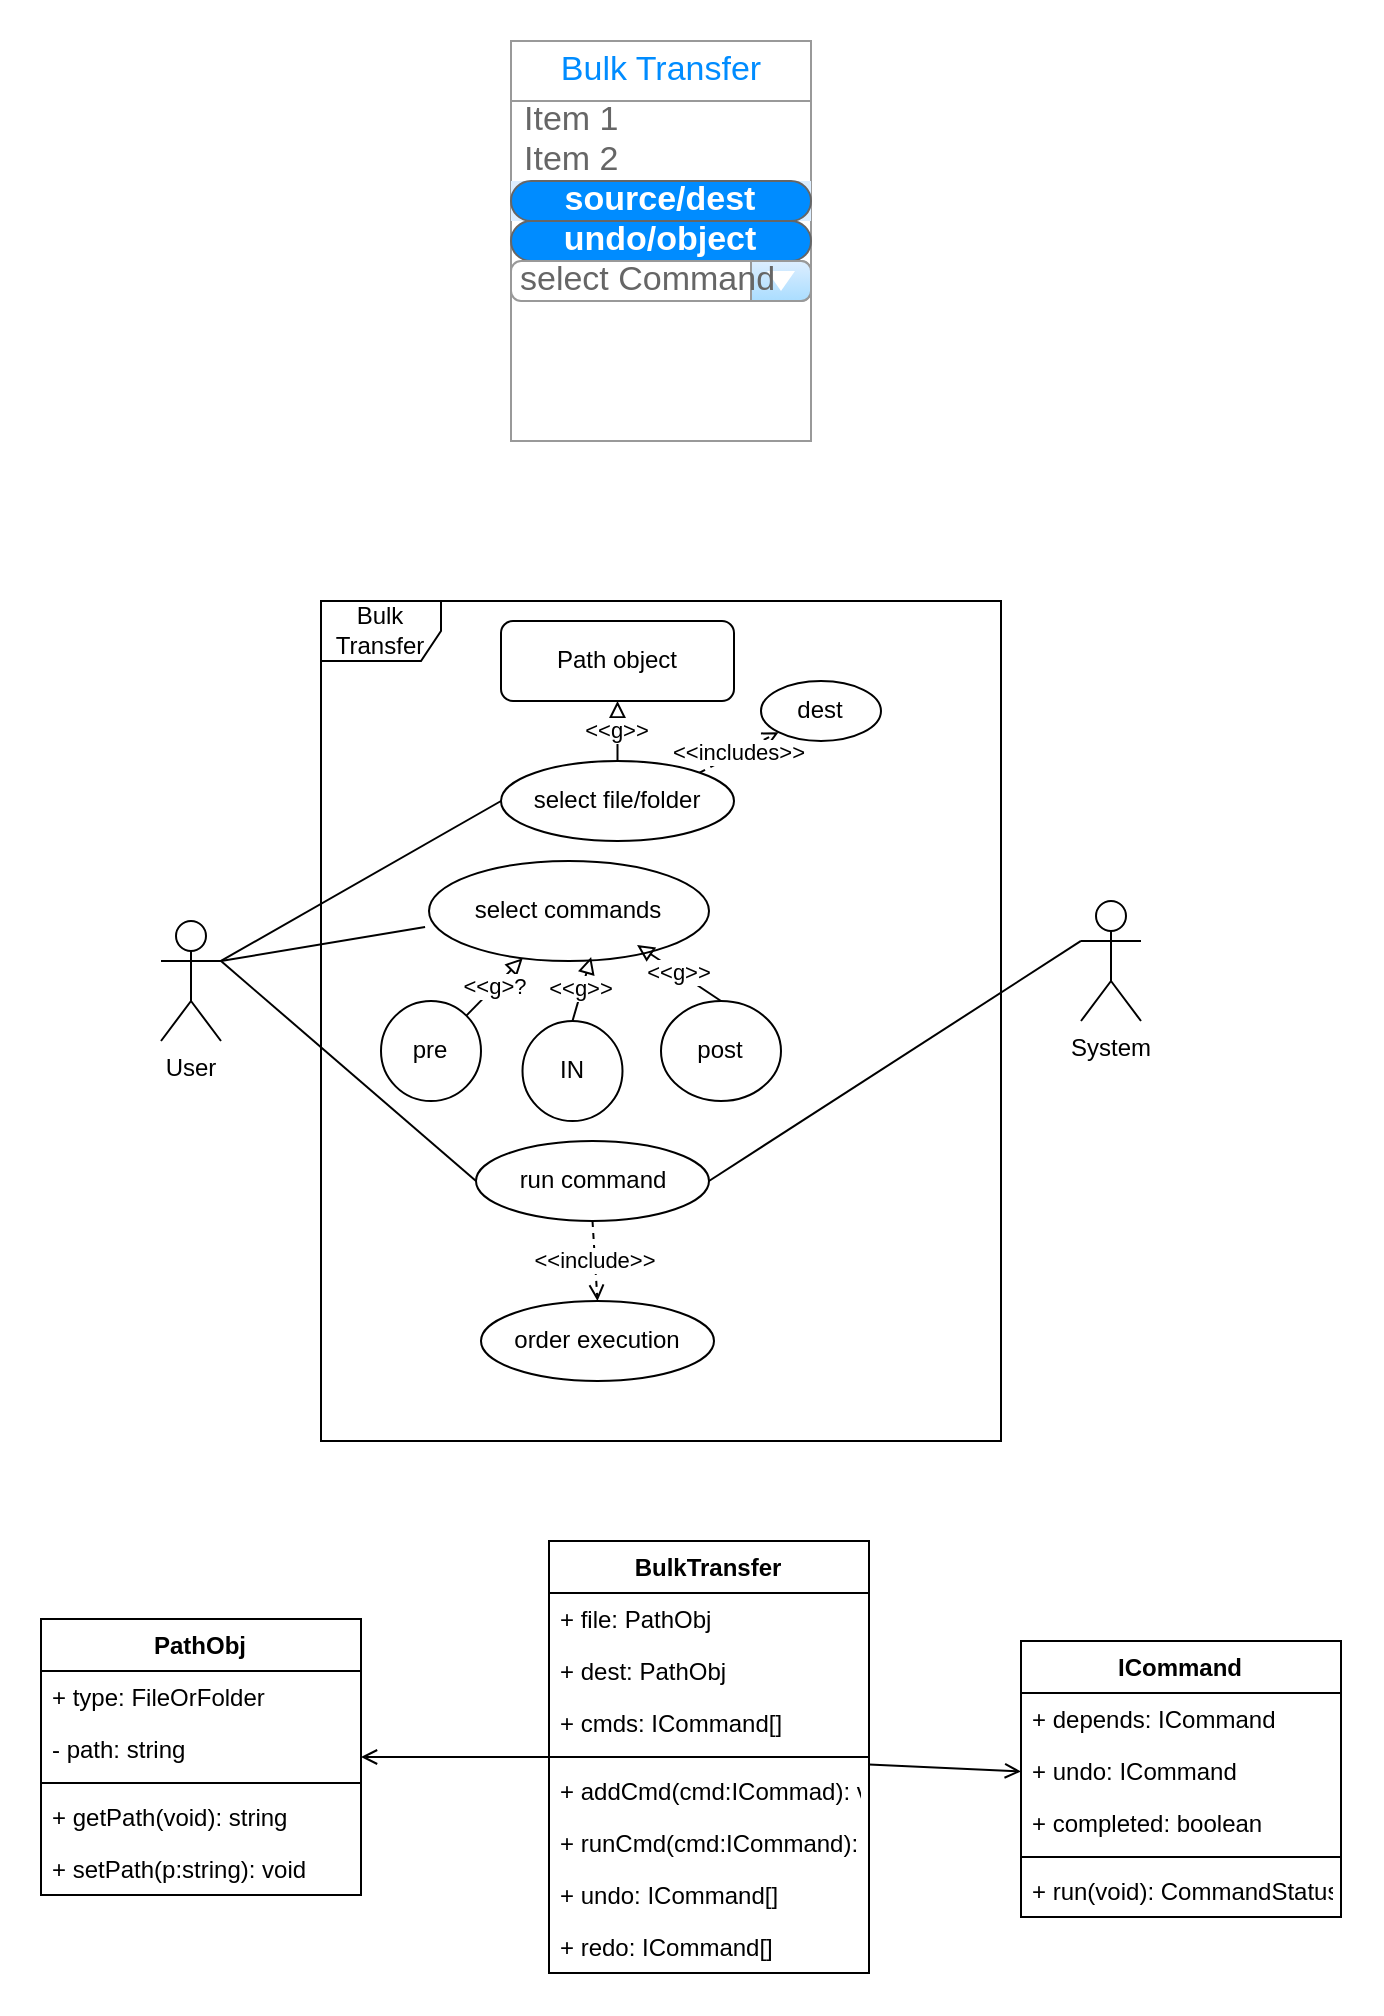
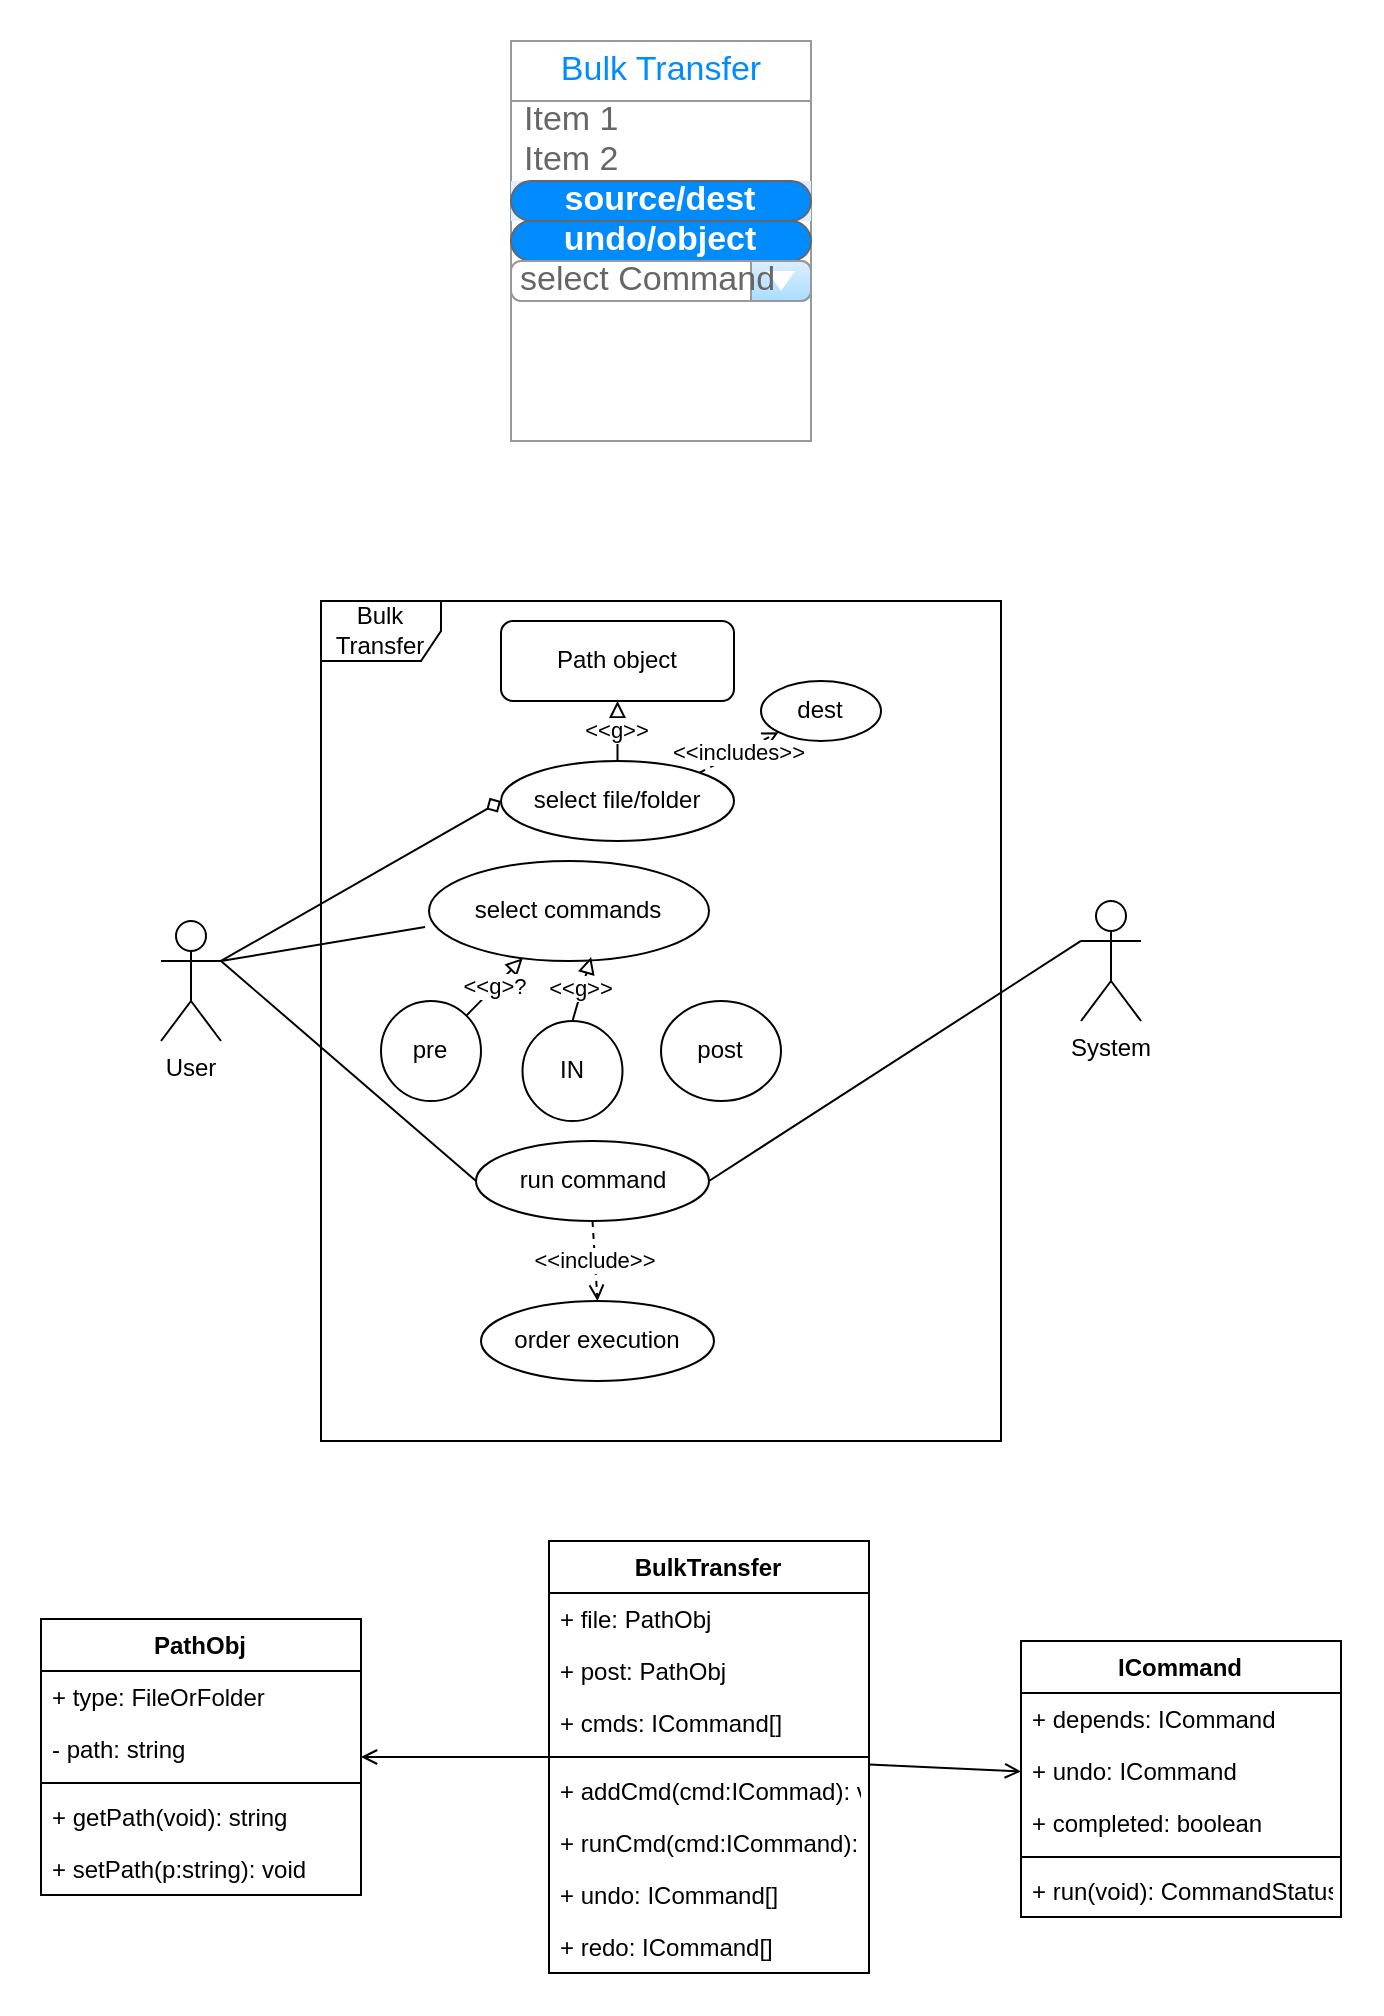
(493, 805) -> (487, 809)
(708, 993) -> none
(651, 1672) -> (651, 1672)
